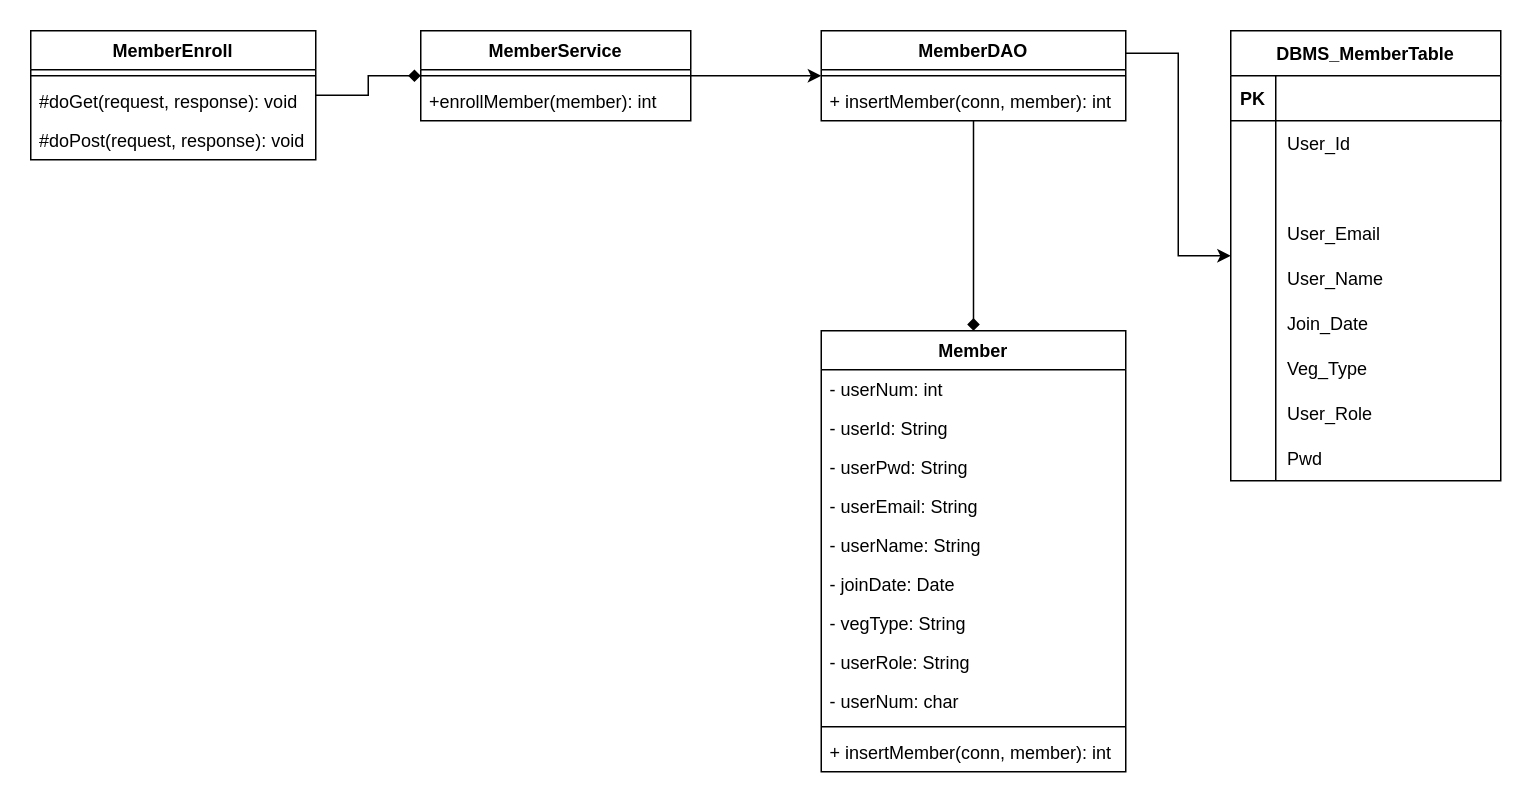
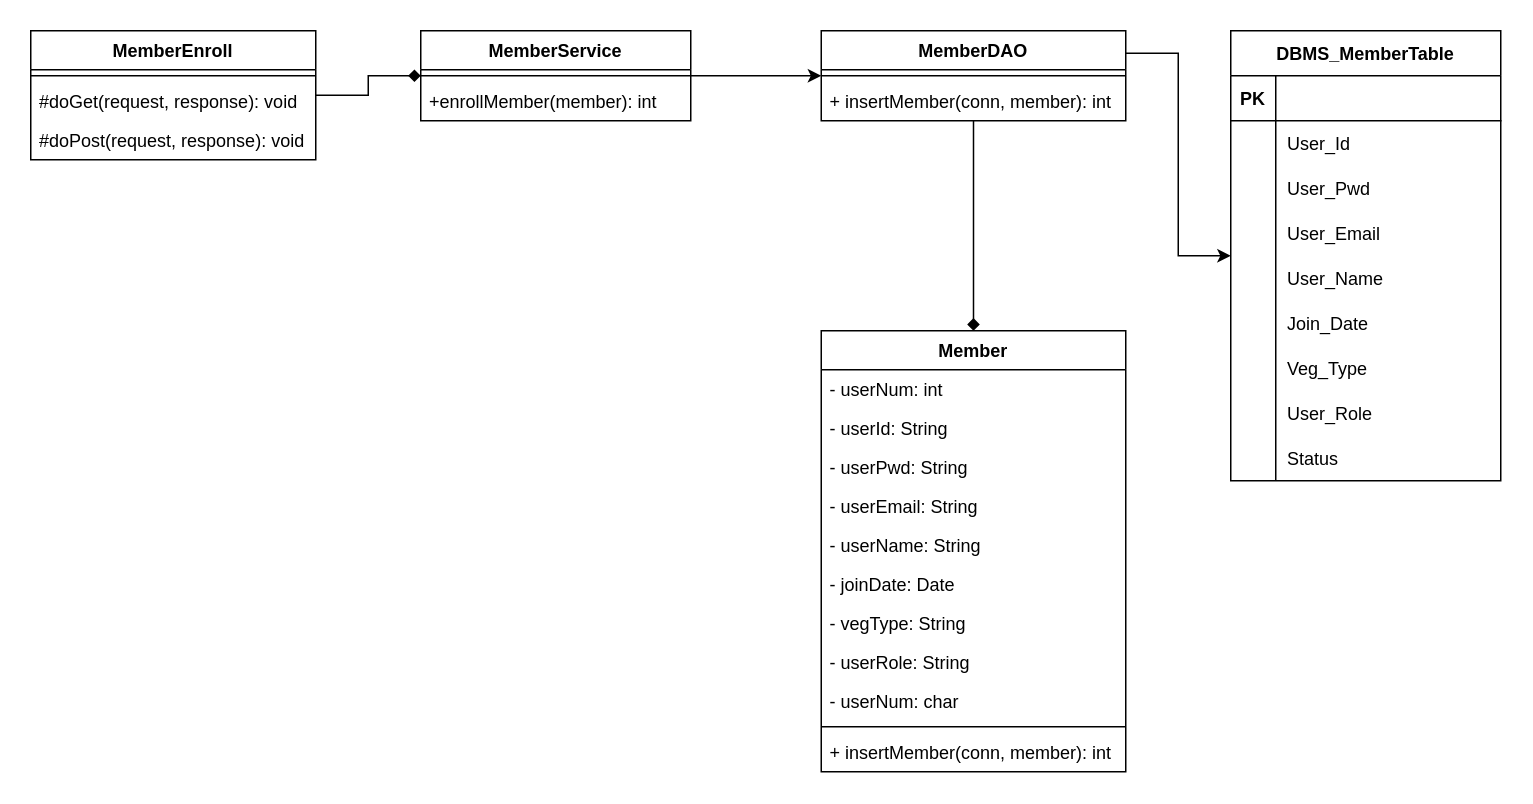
none -> (1388, 188)
(1302, 459) -> (1317, 459)
